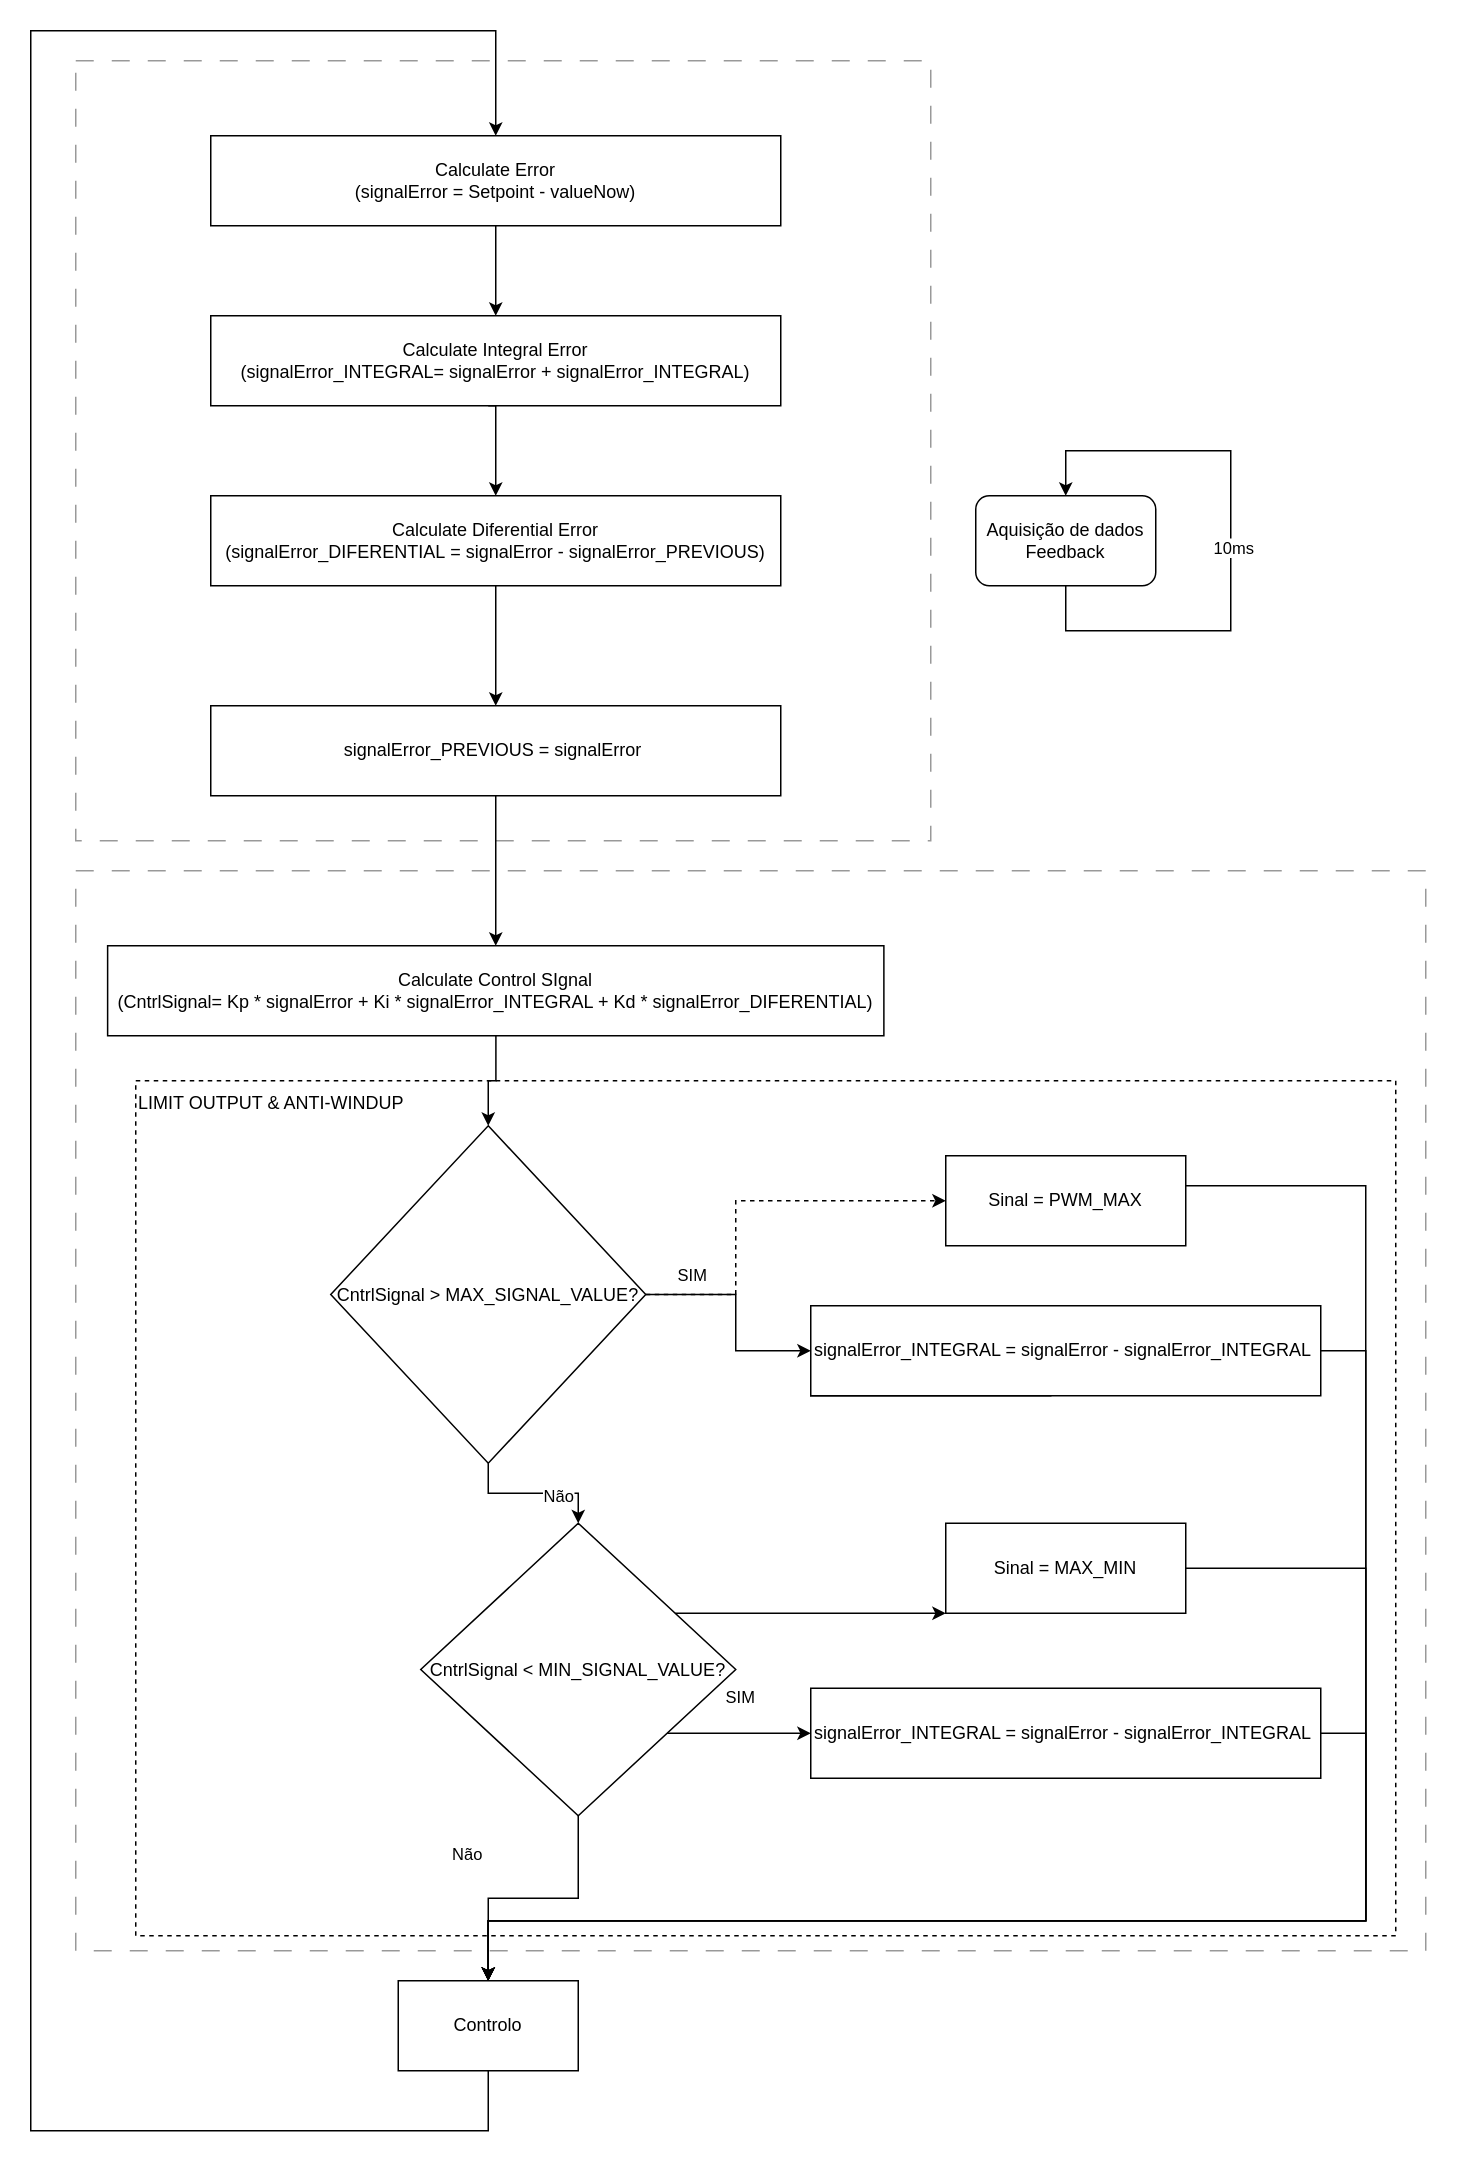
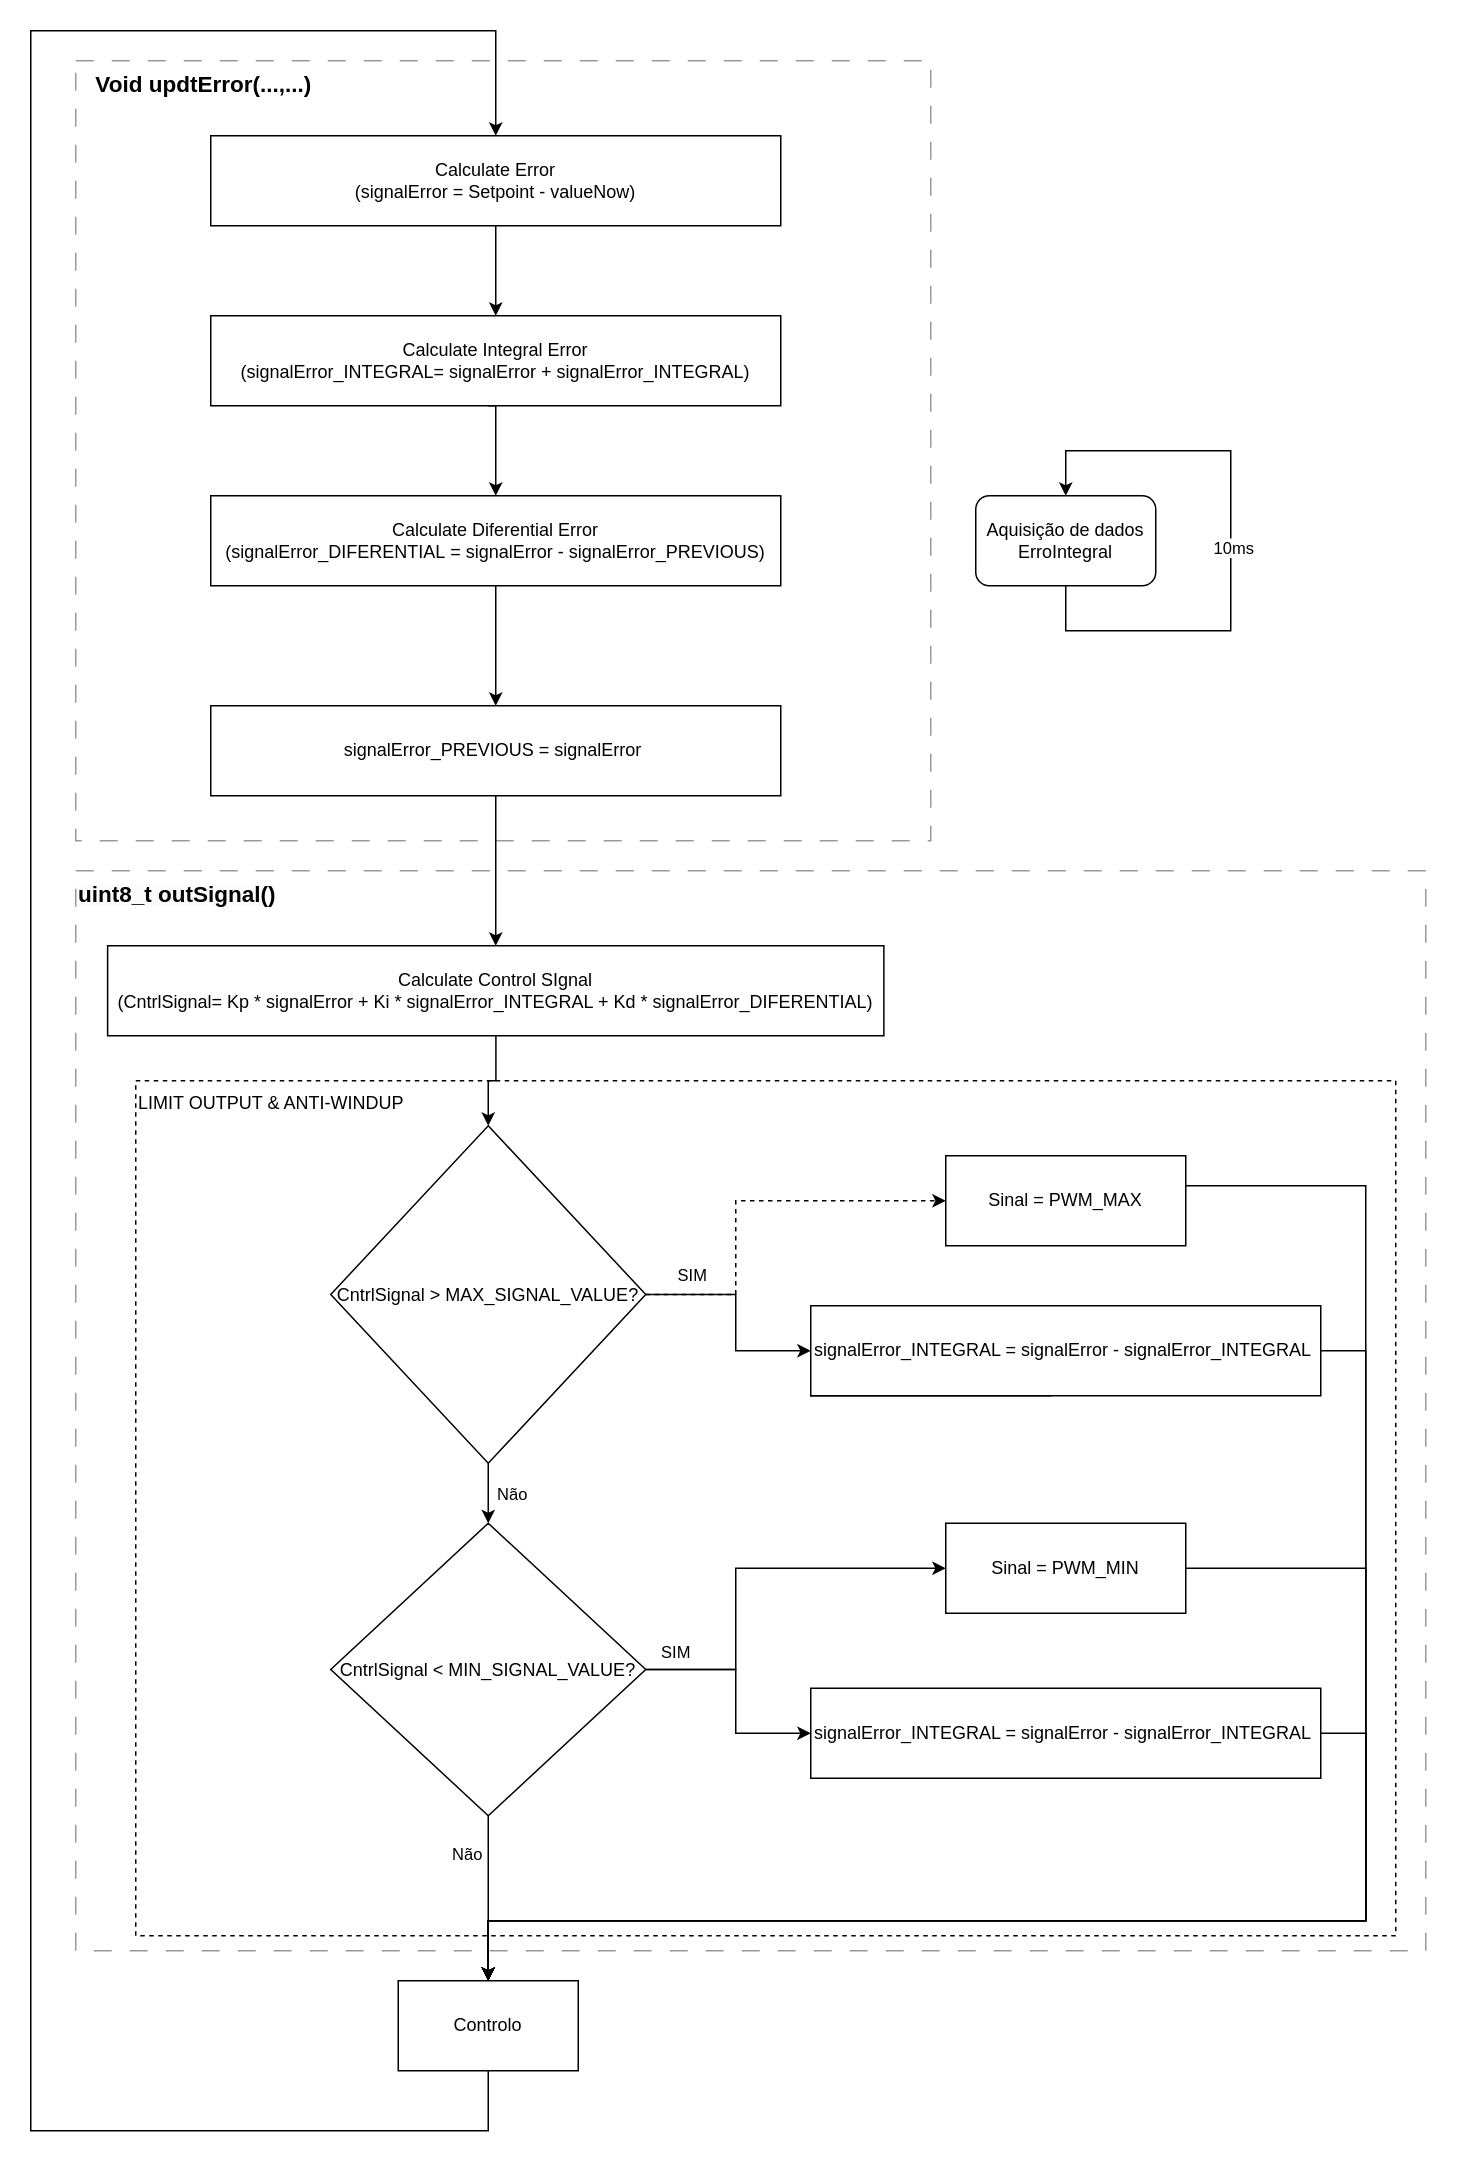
none -> (203, 83)
(1066, 541) -> (1066, 541)
none -> (211, 901)
(1066, 1568) -> (1066, 1568)
(578, 1670) -> (488, 1670)
